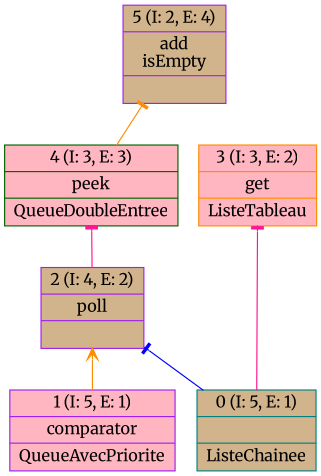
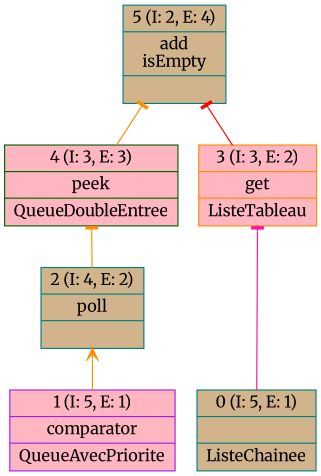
(174, 54) -> (174, 54)
none -> (220, 127)
(92, 250) -> (92, 250)
(92, 308) -> (92, 308)
(176, 370) -> none
